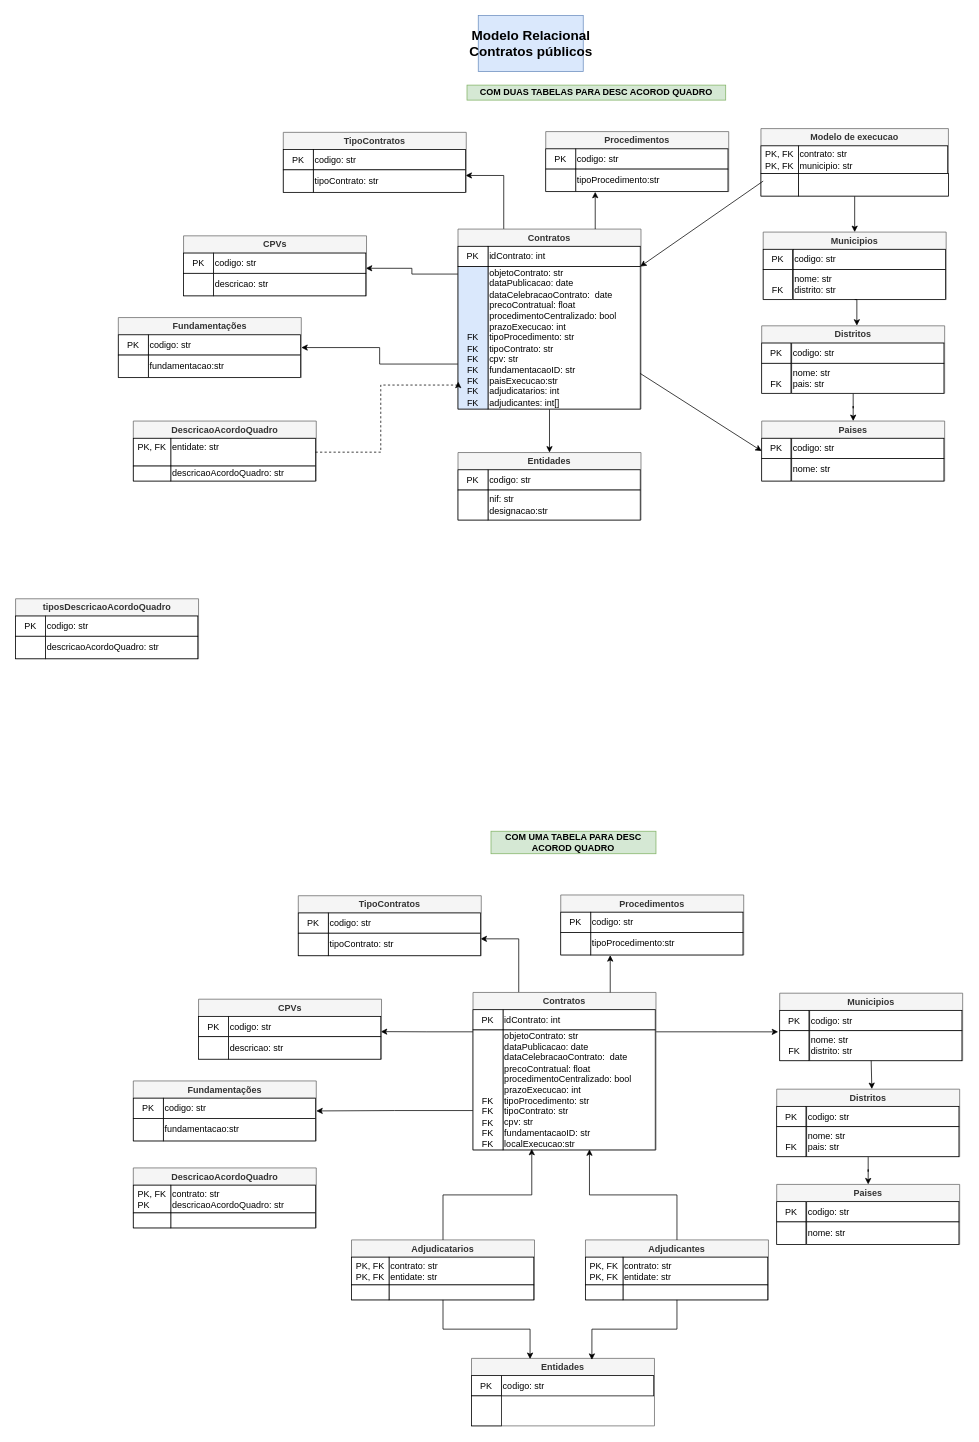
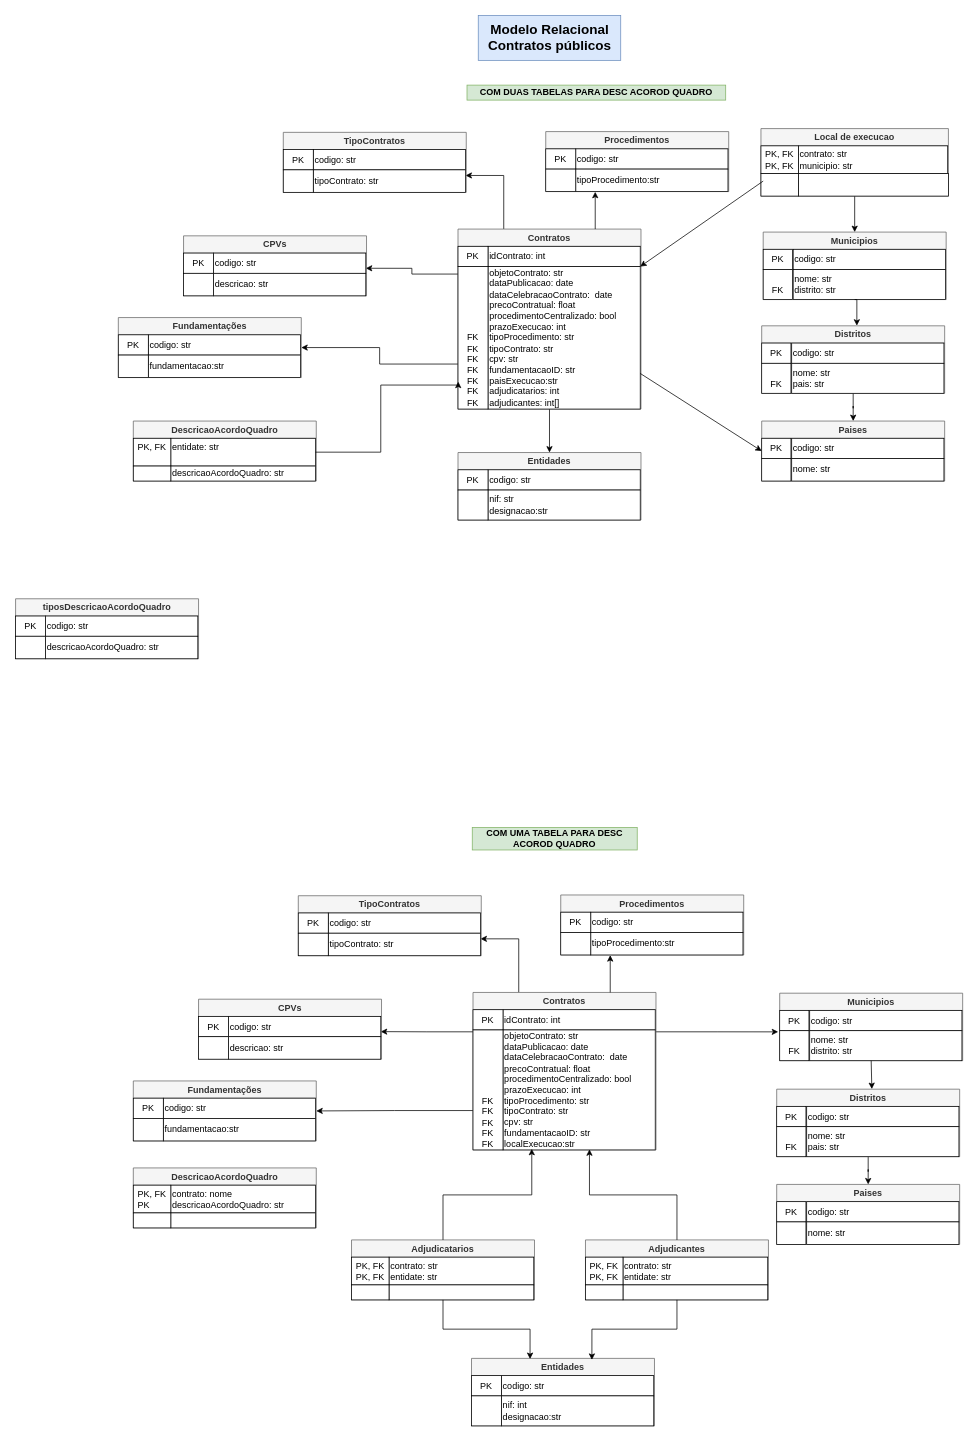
(531, 44) -> (549, 38)
(855, 138) -> (855, 138)
(473, 338) -> (473, 338)
(381, 413) -> (381, 413)
(573, 843) -> (555, 839)
(234, 1200) -> (234, 1200)
none -> (578, 1411)
